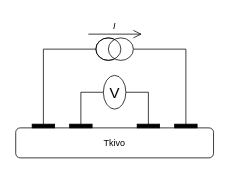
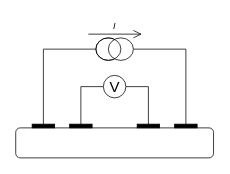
(114, 92) -> (114, 87)
(114, 143) -> none
